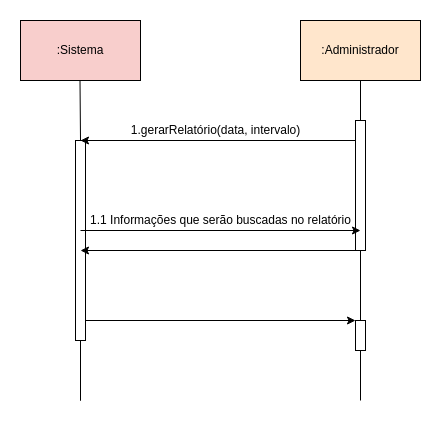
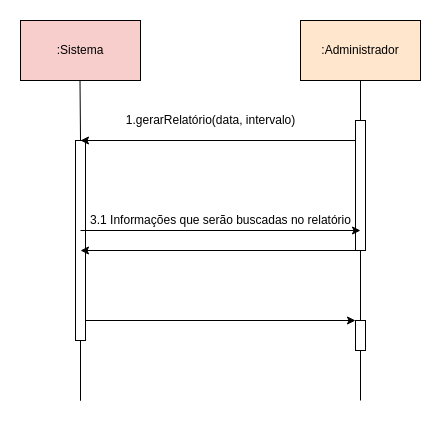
(216, 131) -> (211, 121)
(221, 221) -> (221, 221)
